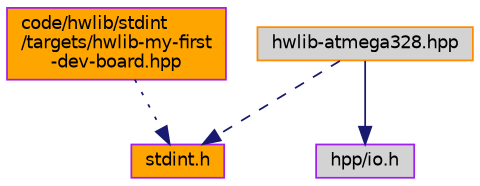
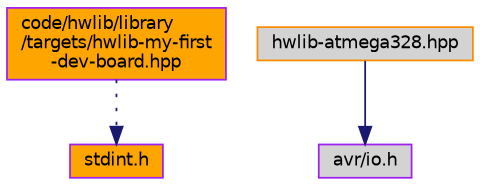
(116, 44) -> (116, 44)
(279, 98) -> none
(365, 161) -> (365, 161)
